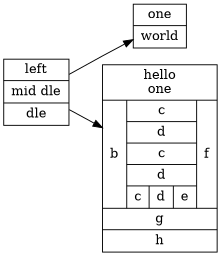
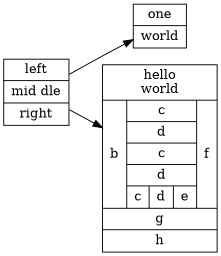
(160, 89) -> (160, 89)
(36, 114) -> (36, 114)
